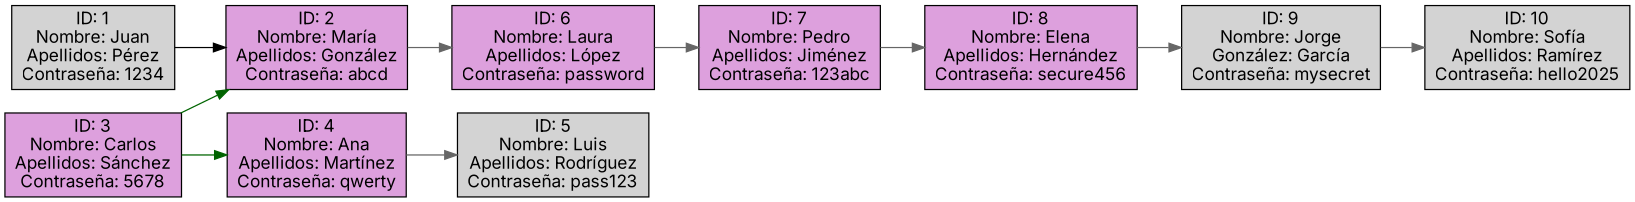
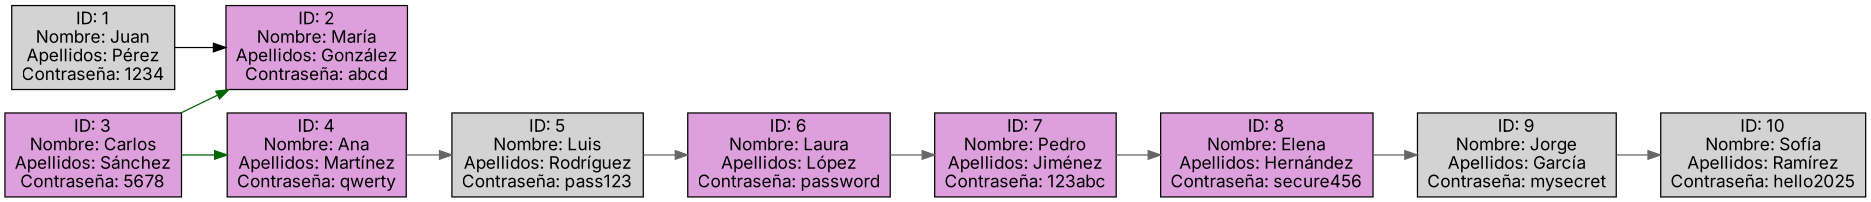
(424, 48) -> (659, 155)
(1281, 48) -> (1517, 155)
